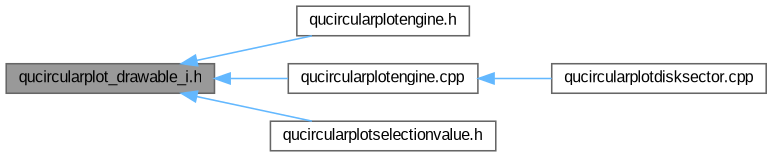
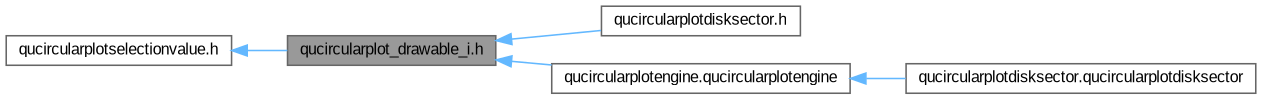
(383, 21) -> (701, 21)
(383, 78) -> (701, 78)
(659, 78) -> (1081, 78)
(254, 109) -> (267, 51)
